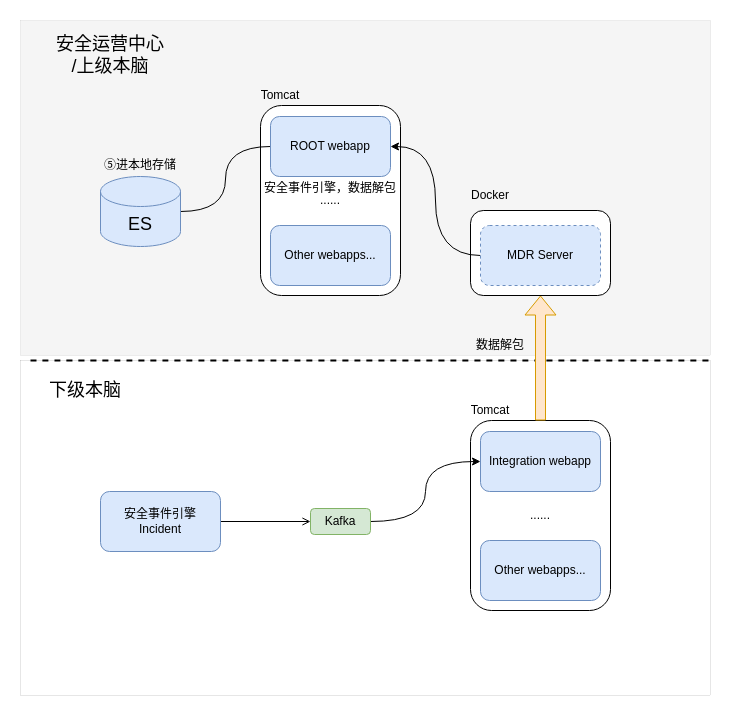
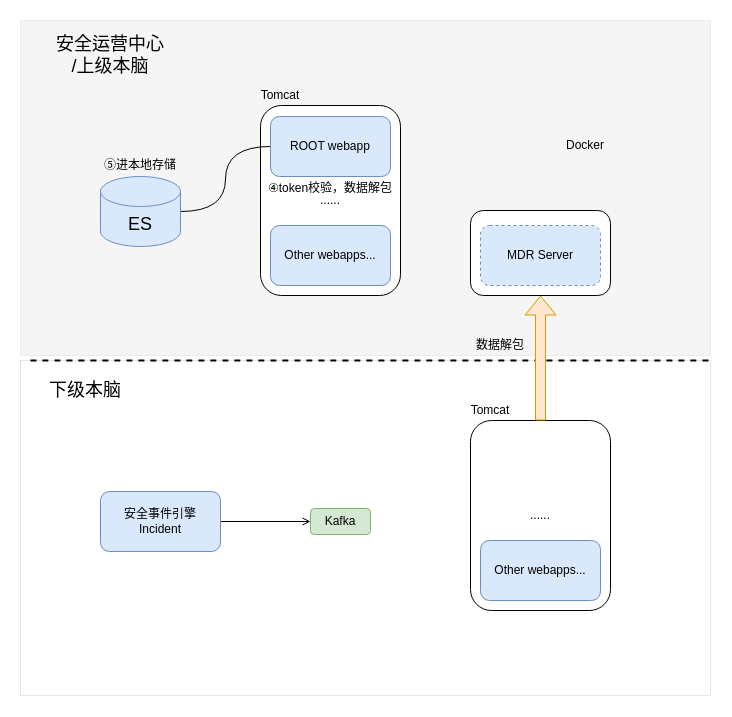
(331, 189) -> (331, 189)
(491, 196) -> (586, 146)
(436, 203) -> none
(541, 462) -> none
(425, 495) -> none
